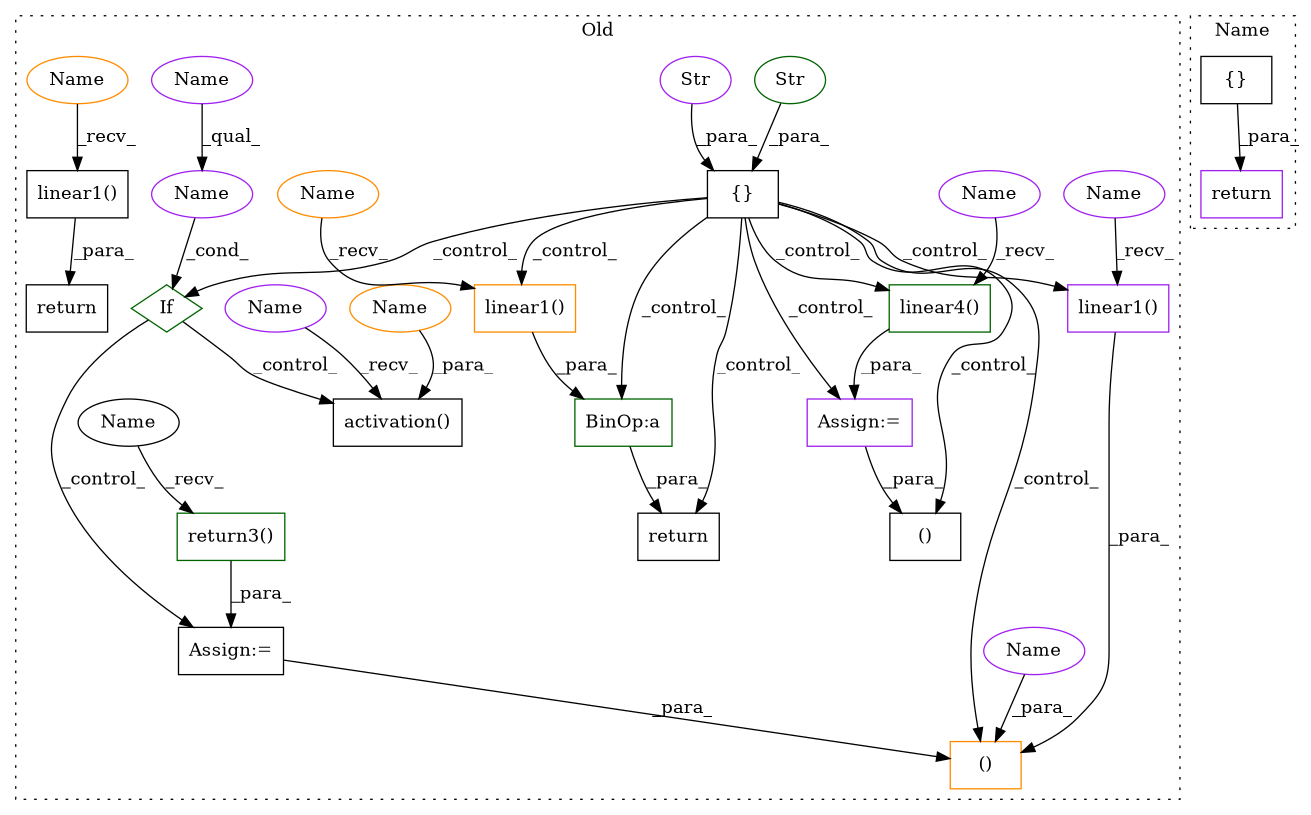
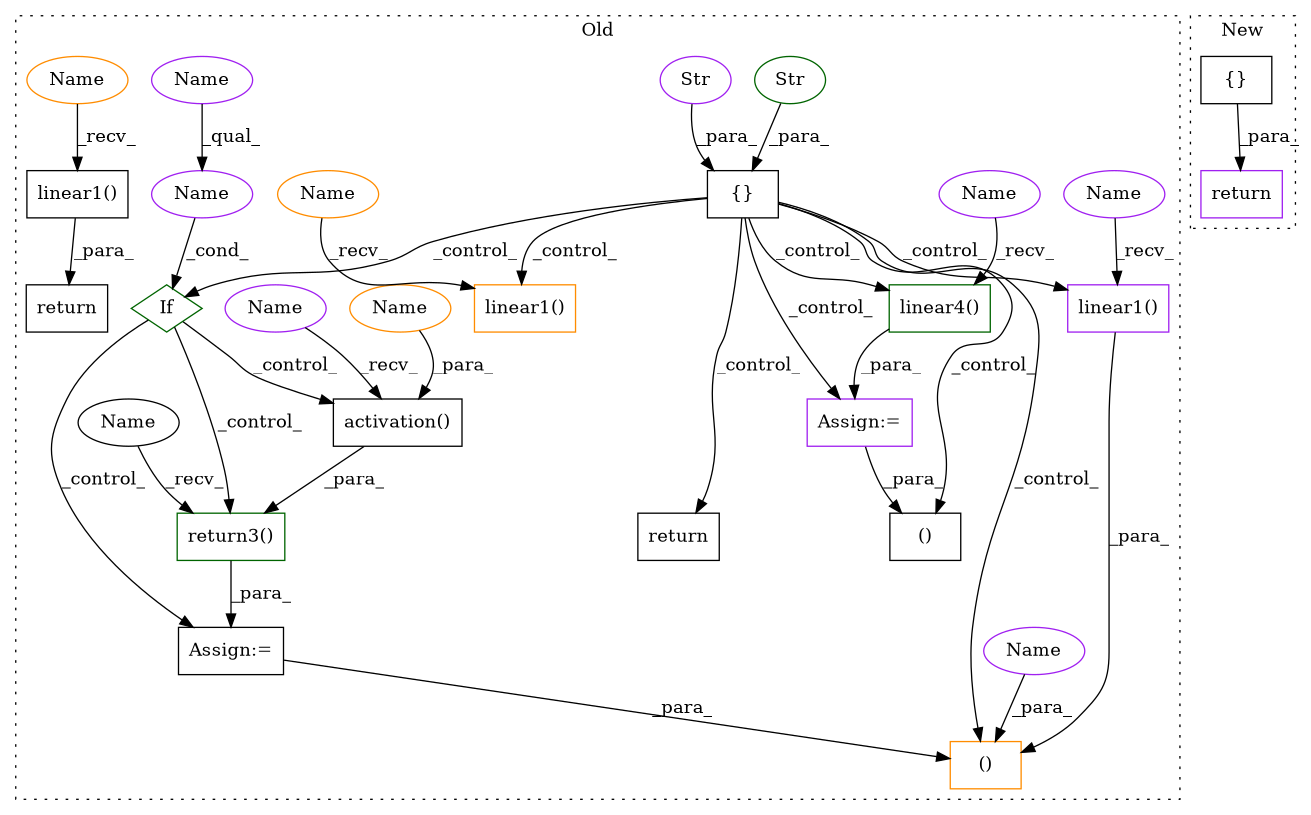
(1243, 31) -> (1243, 31)
none -> (208, 412)
(623, 423) -> none
none -> (320, 476)
